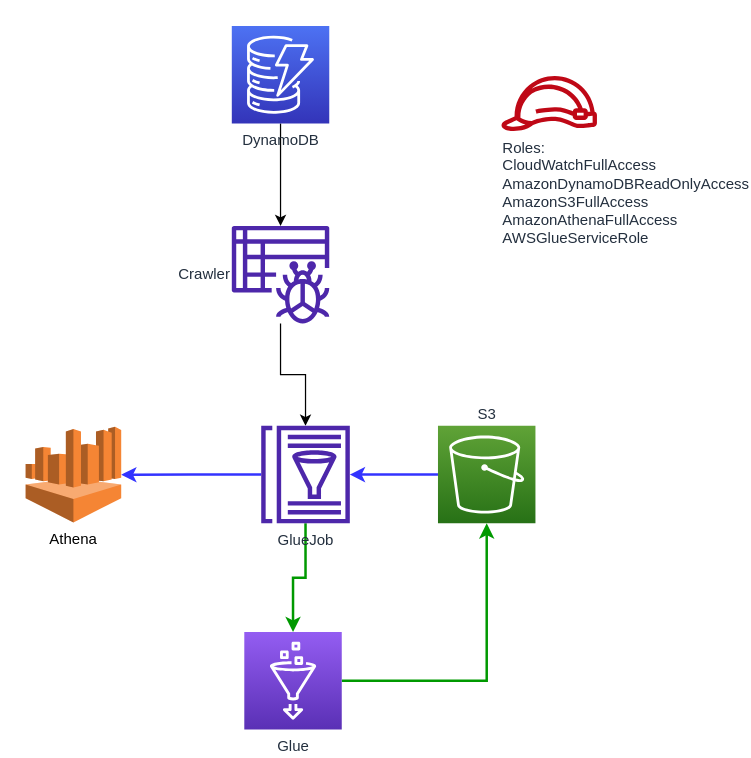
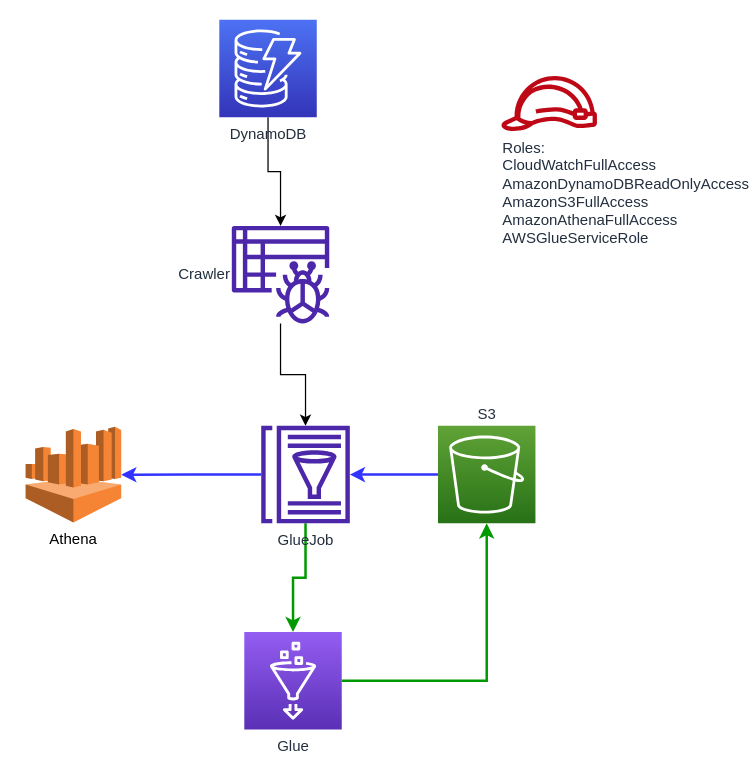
(281, 74) -> (268, 68)
